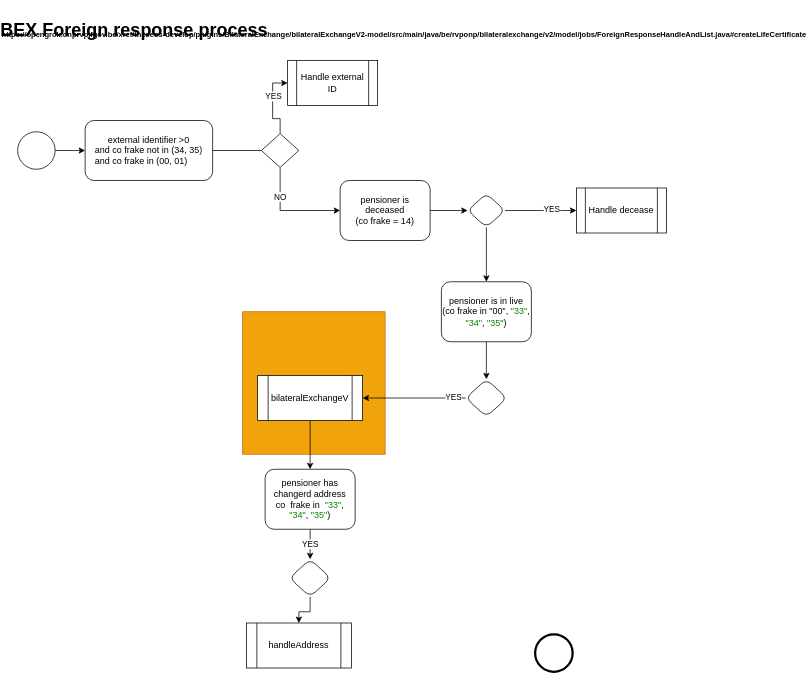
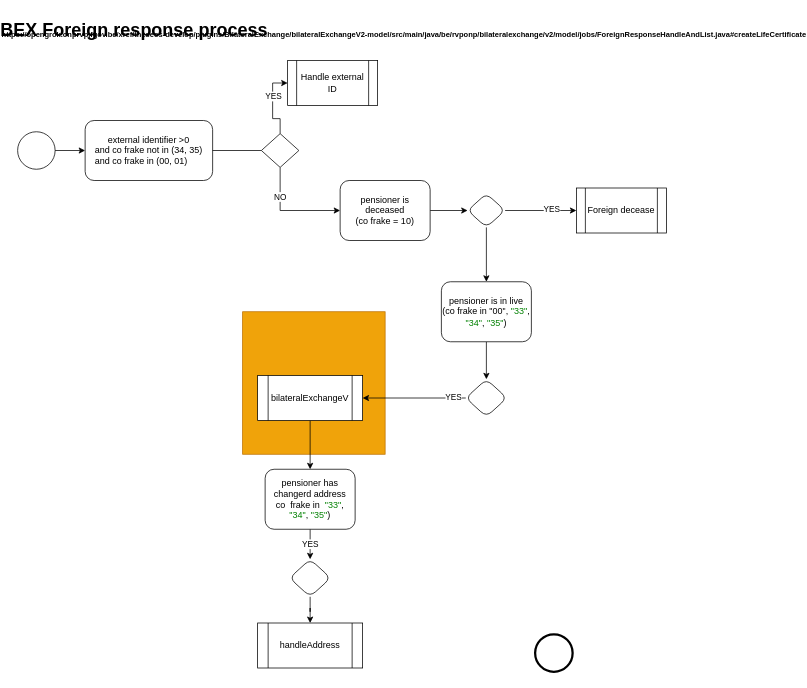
(385, 210) -> (385, 210)
(621, 210) -> (621, 210)
(299, 645) -> (310, 645)
